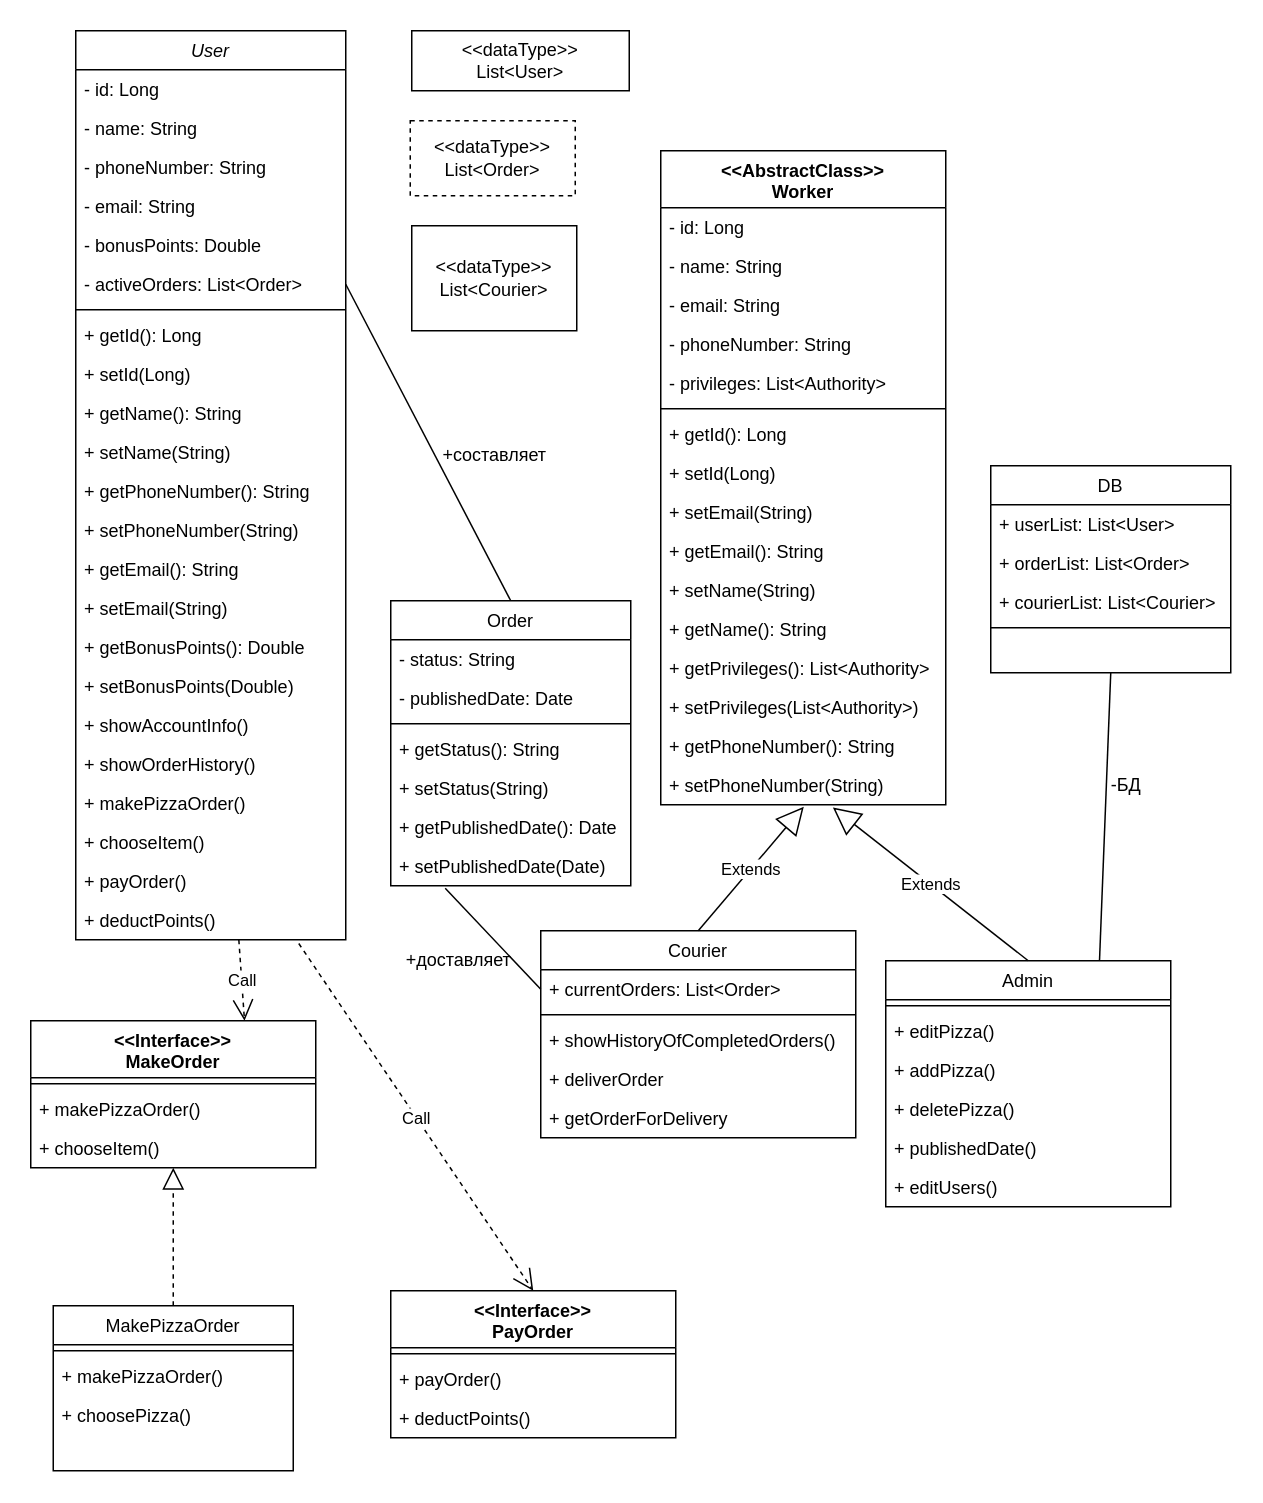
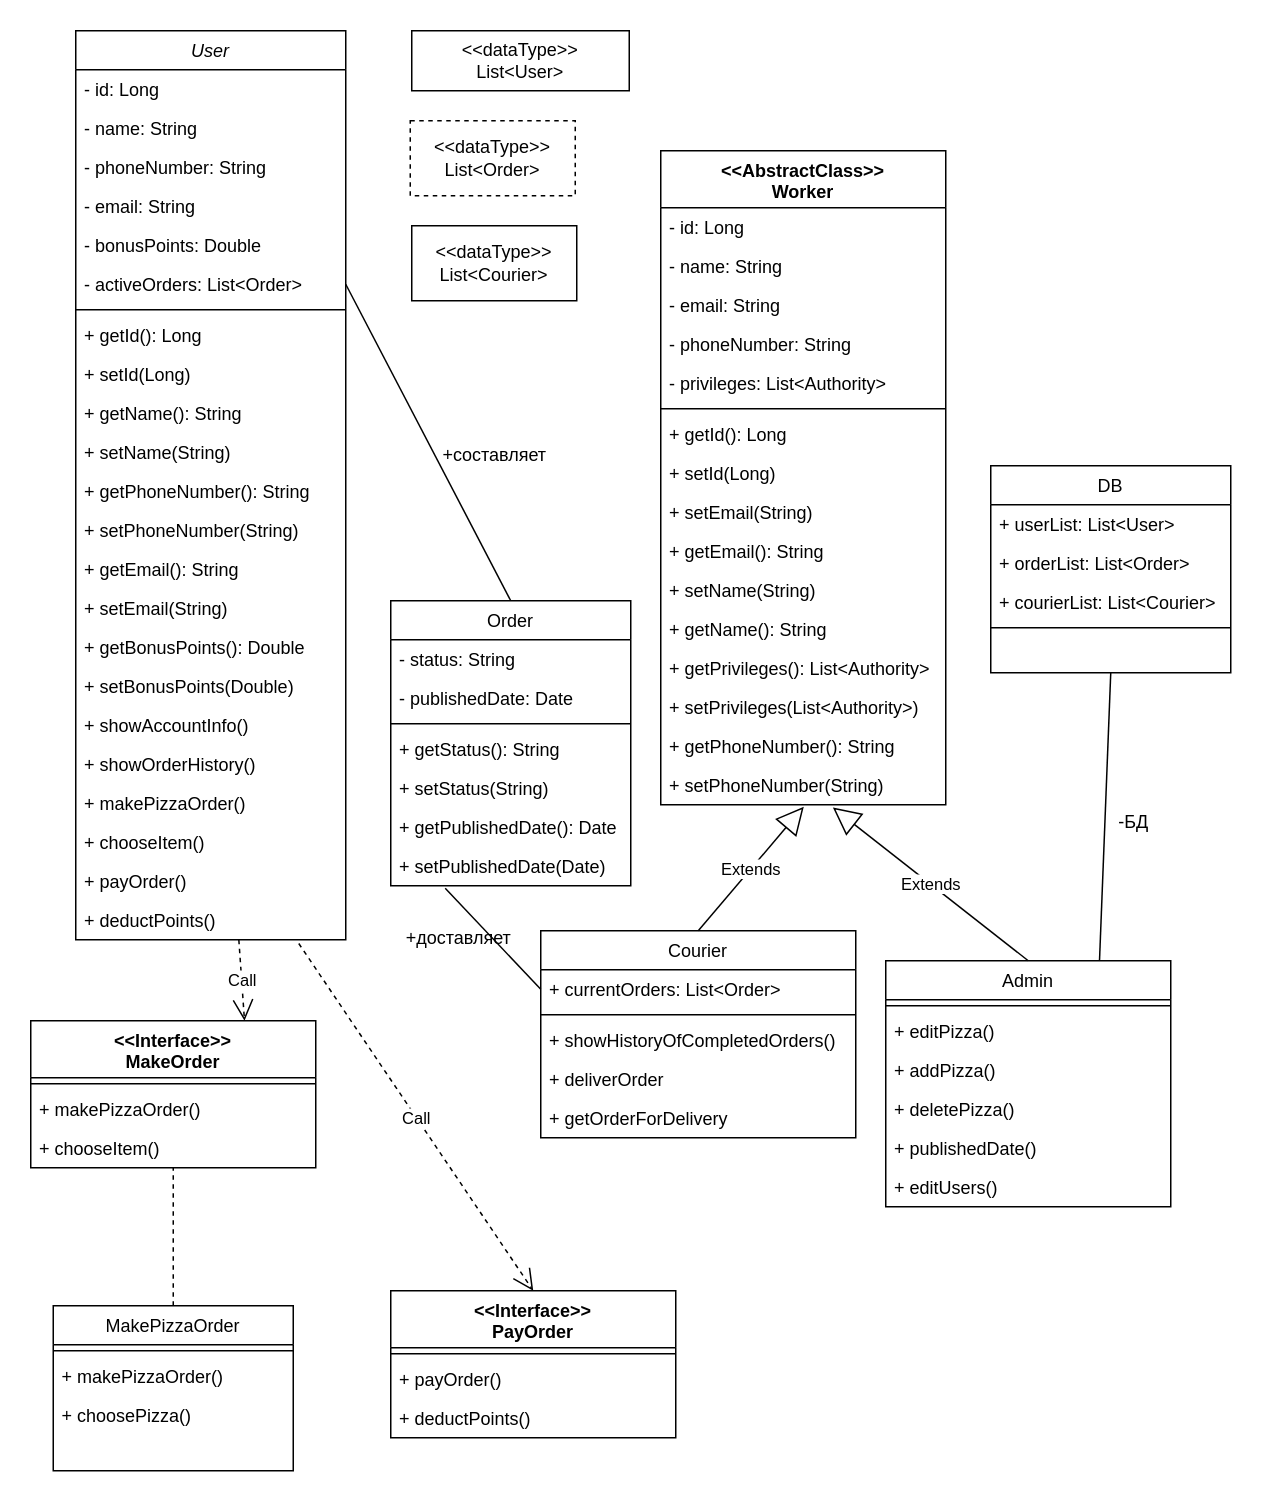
(494, 278) -> (494, 263)
(1126, 785) -> (1133, 823)
(458, 961) -> (458, 938)
(173, 1190) -> (173, 1181)
